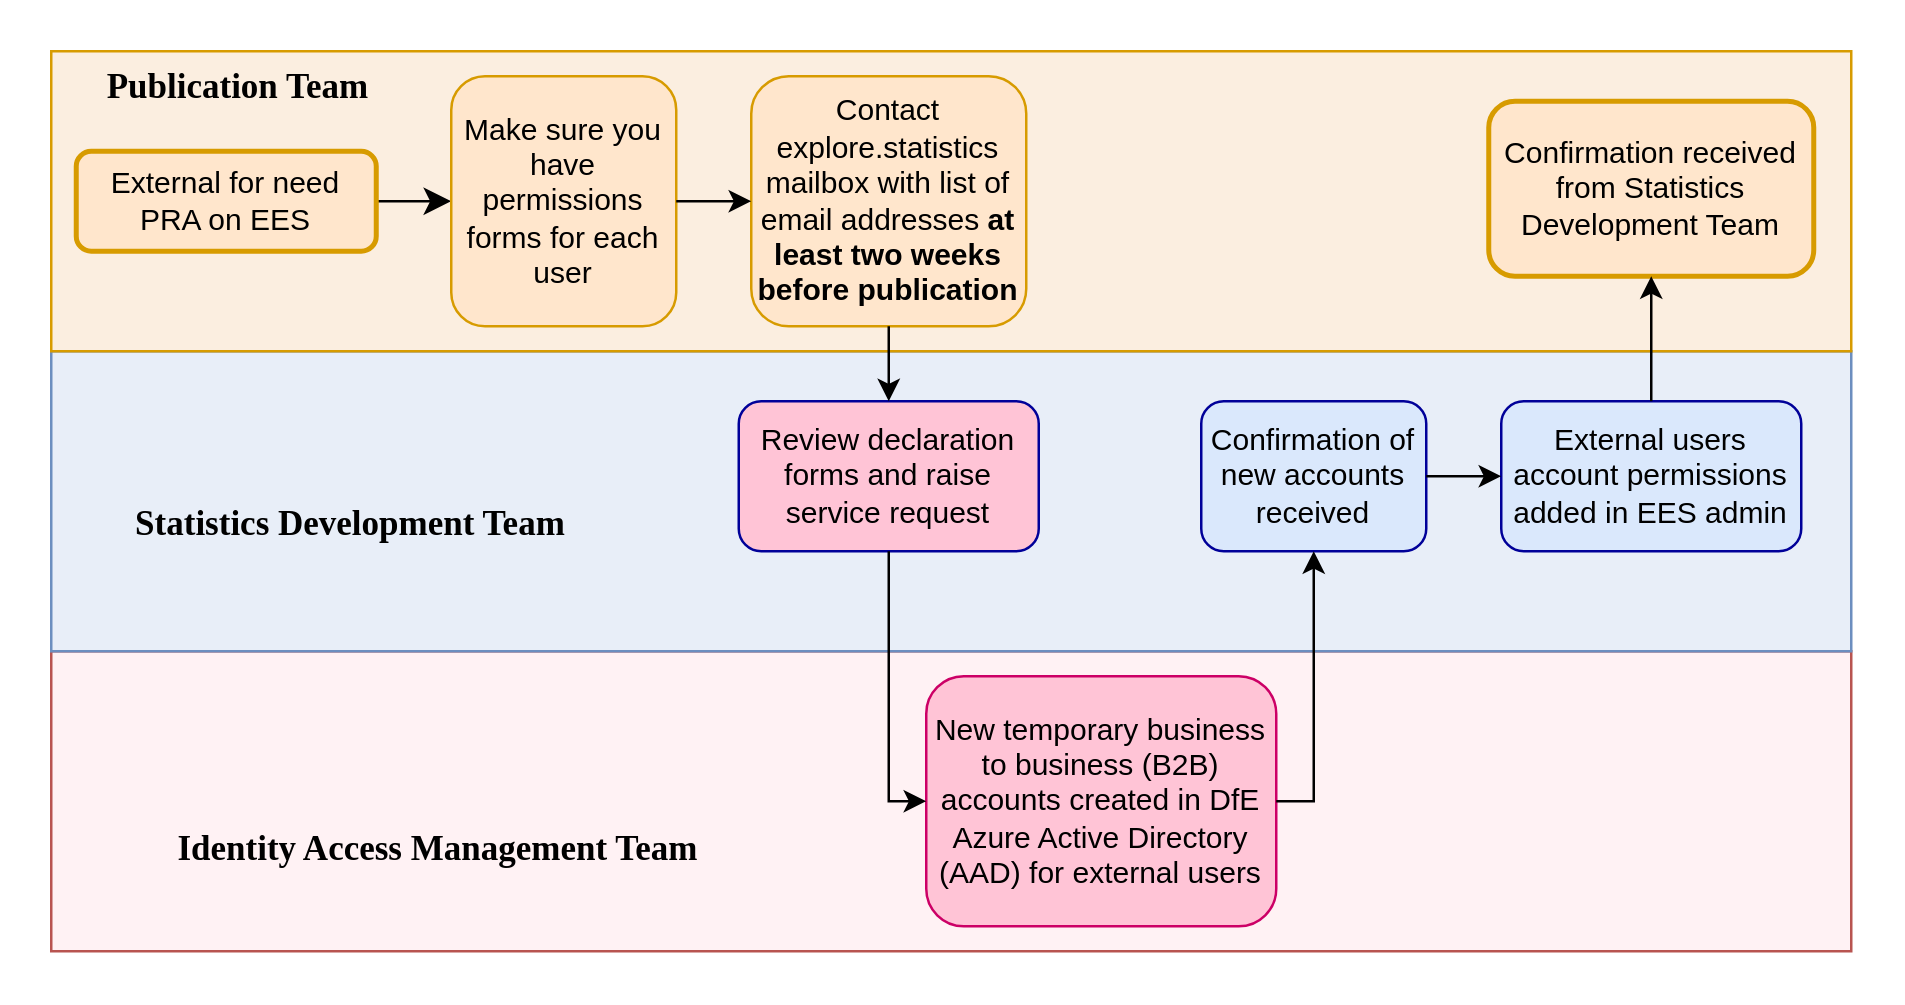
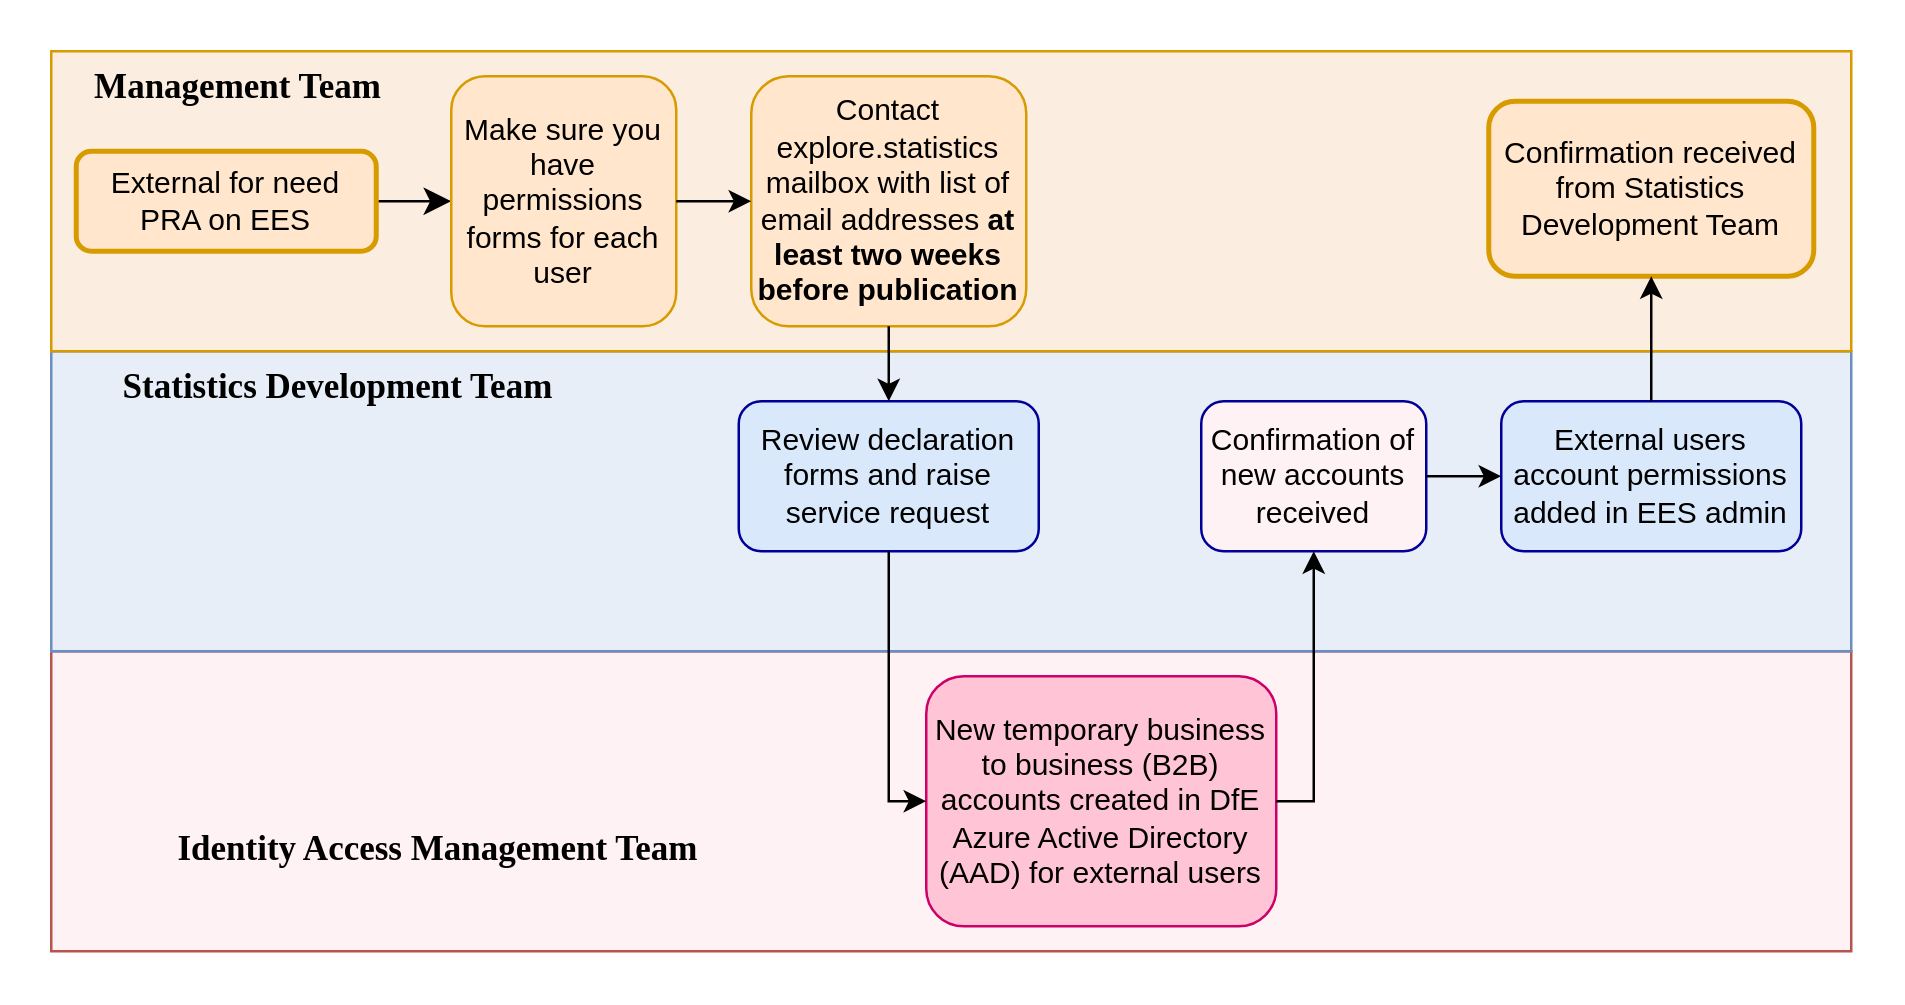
(239, 89) -> (239, 89)
(889, 476) -> (889, 476)
(1314, 476) -> (1314, 476)
(351, 526) -> (339, 389)
